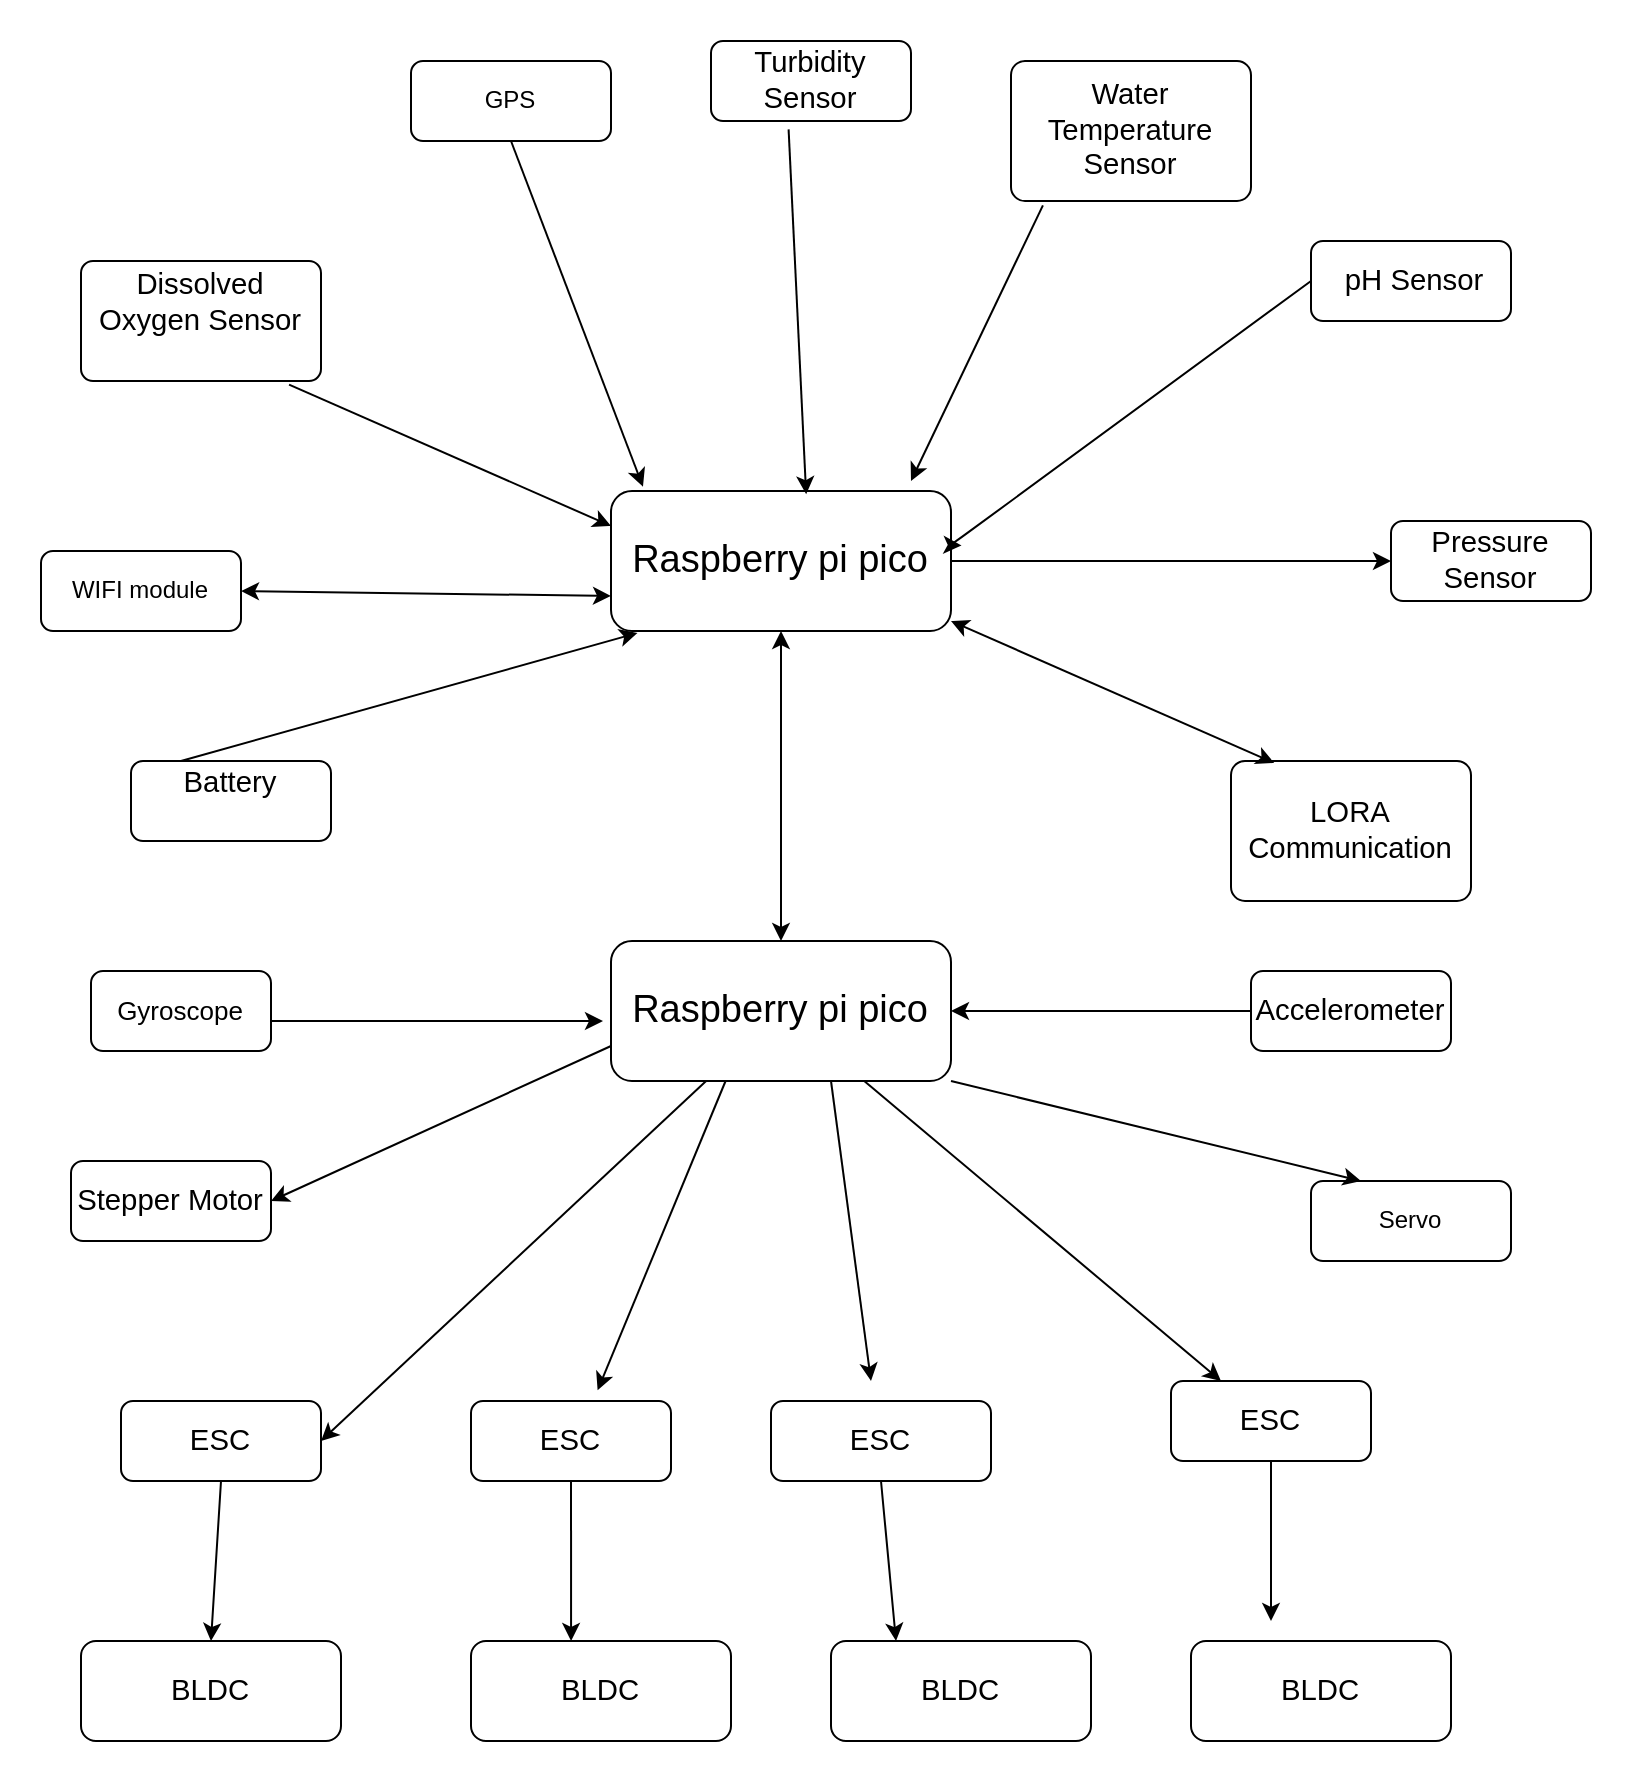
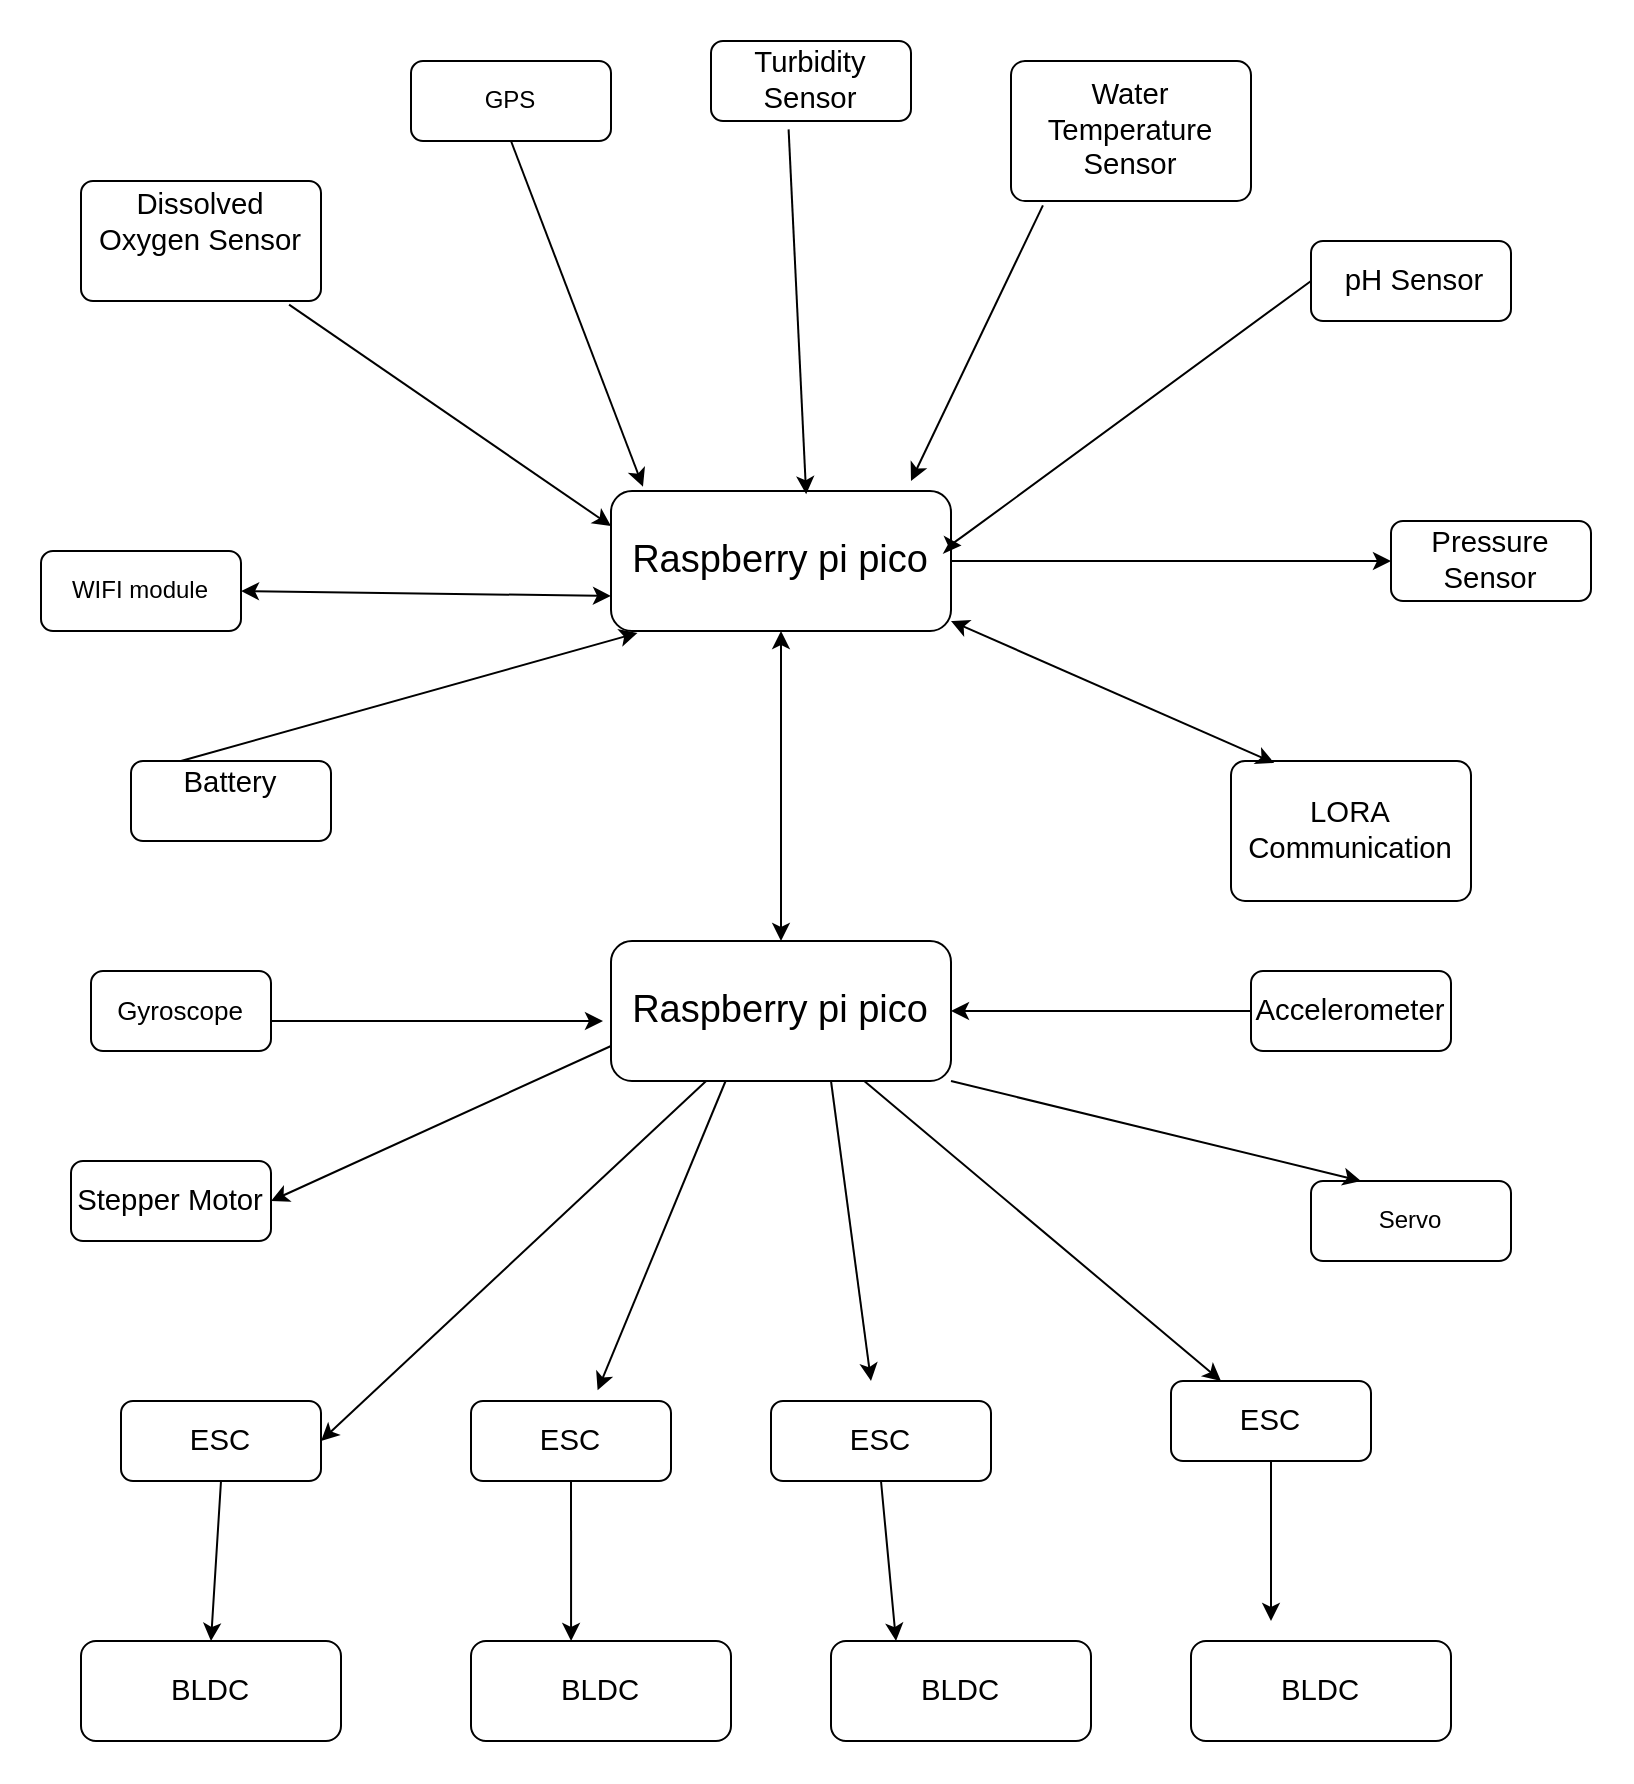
(201, 321) -> (201, 241)
